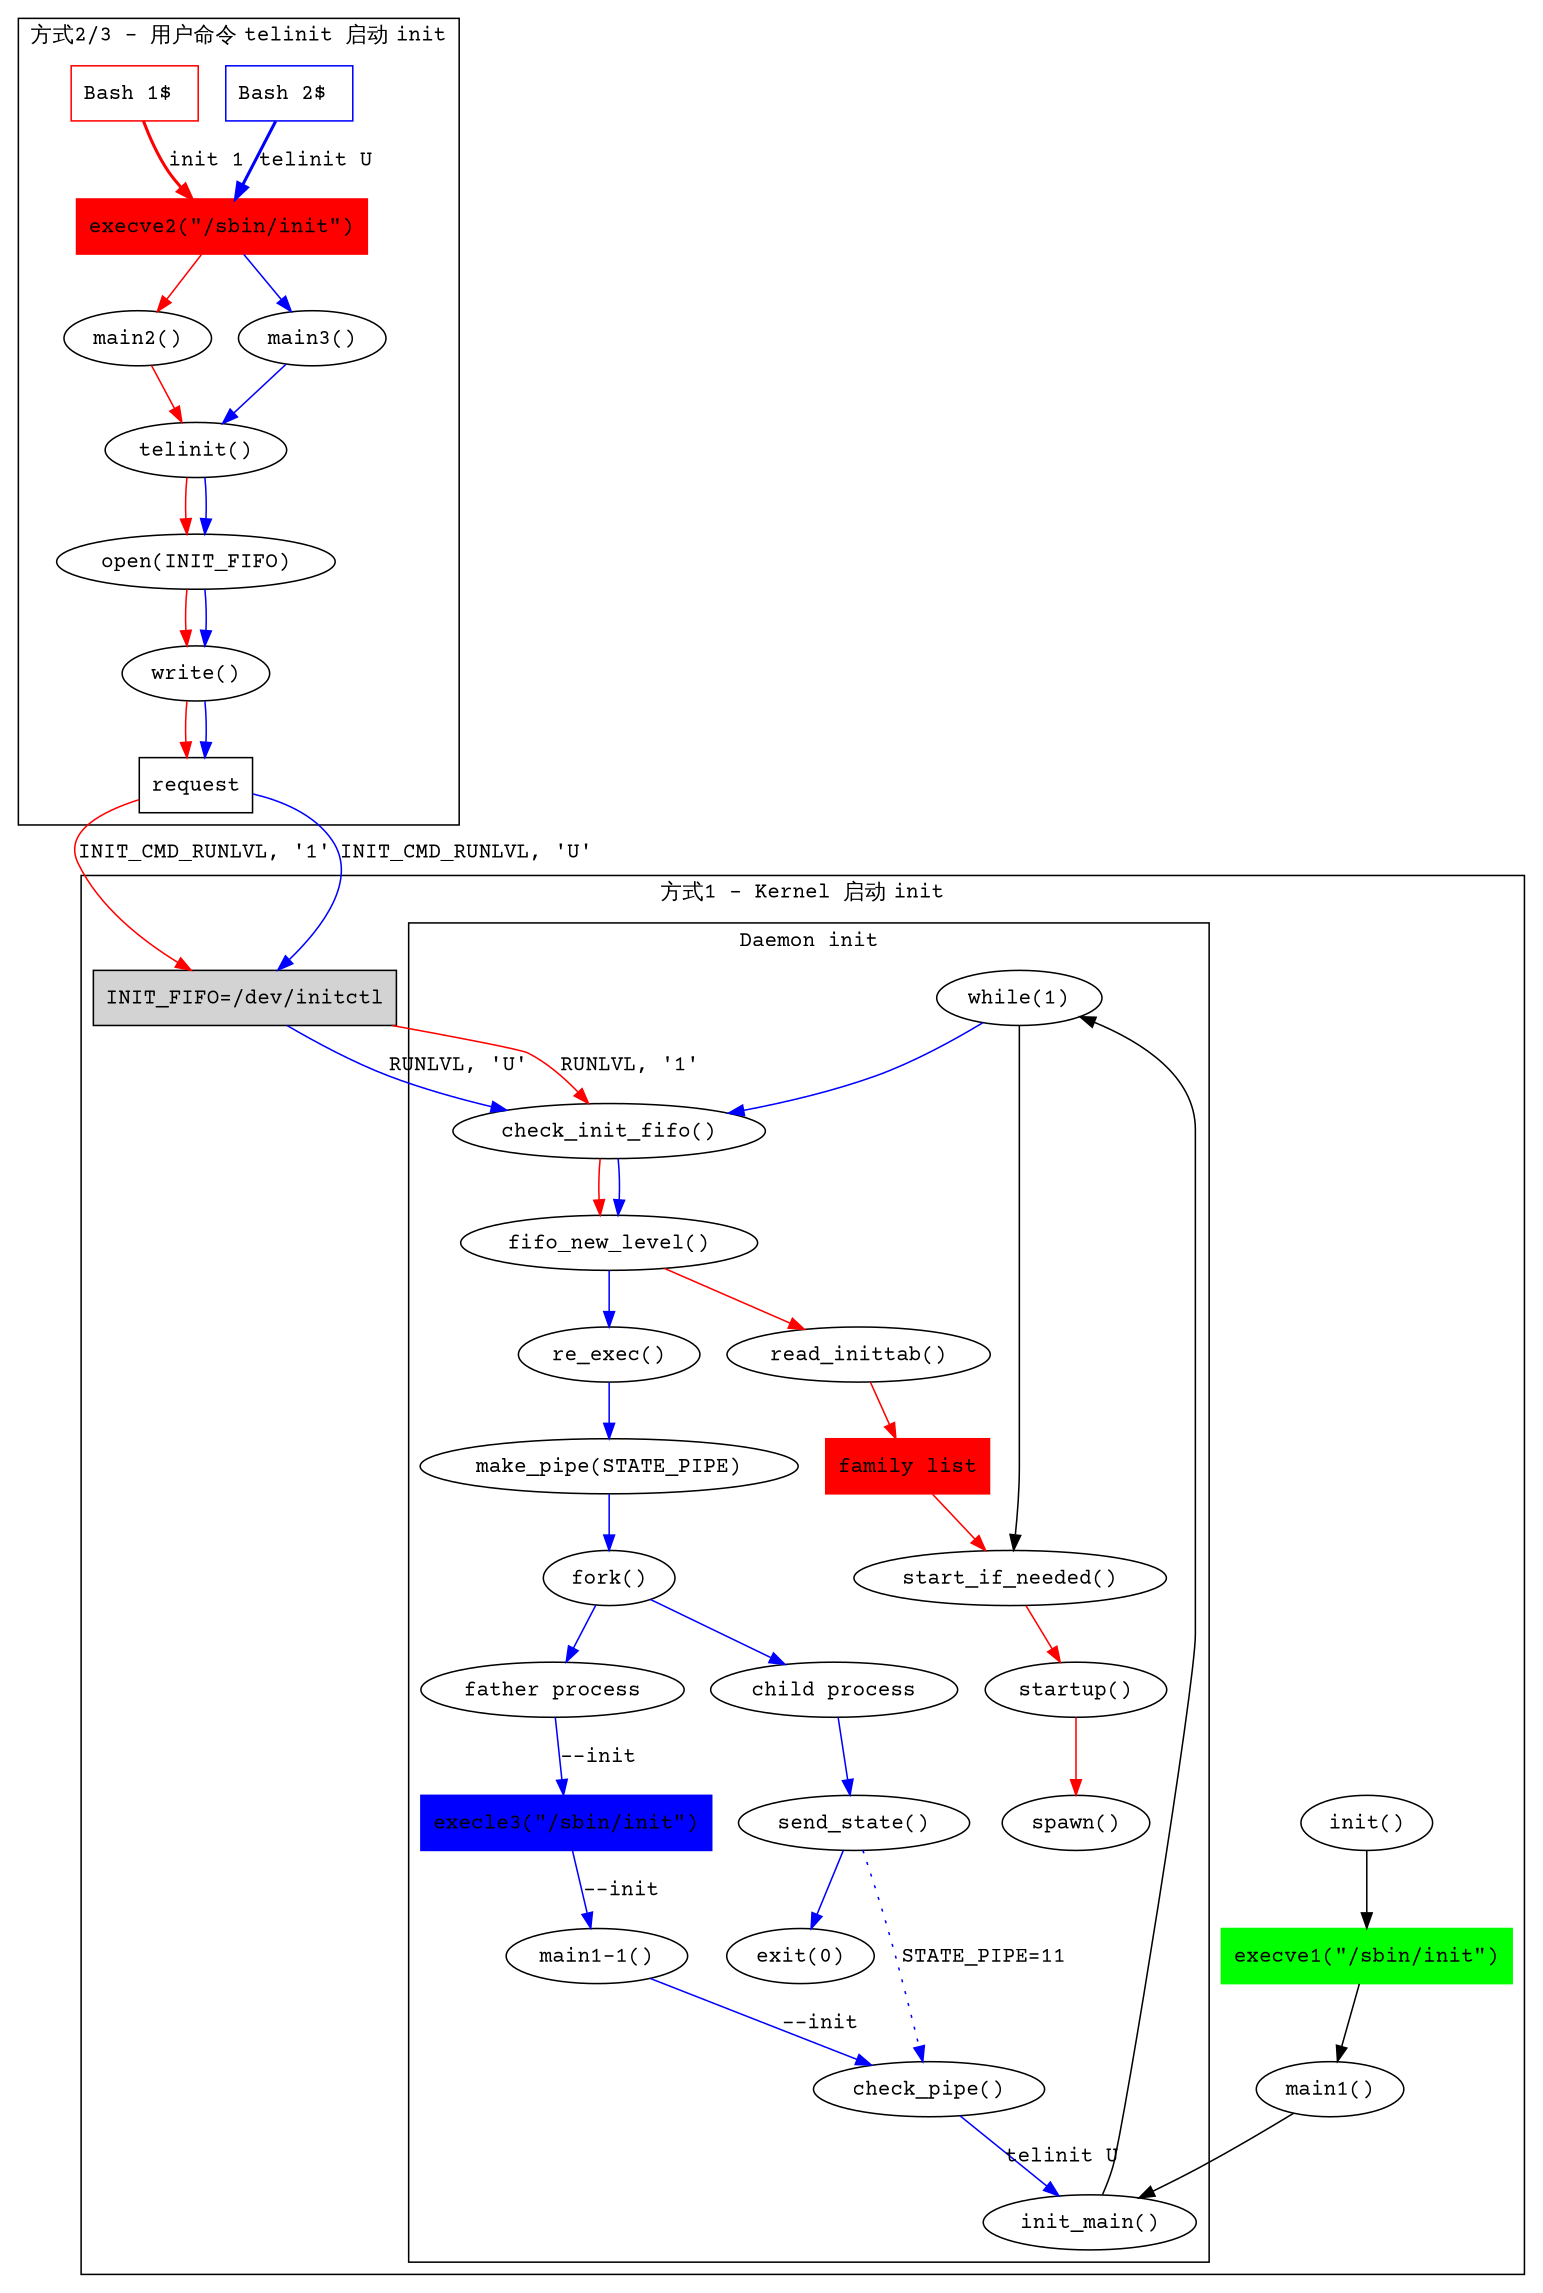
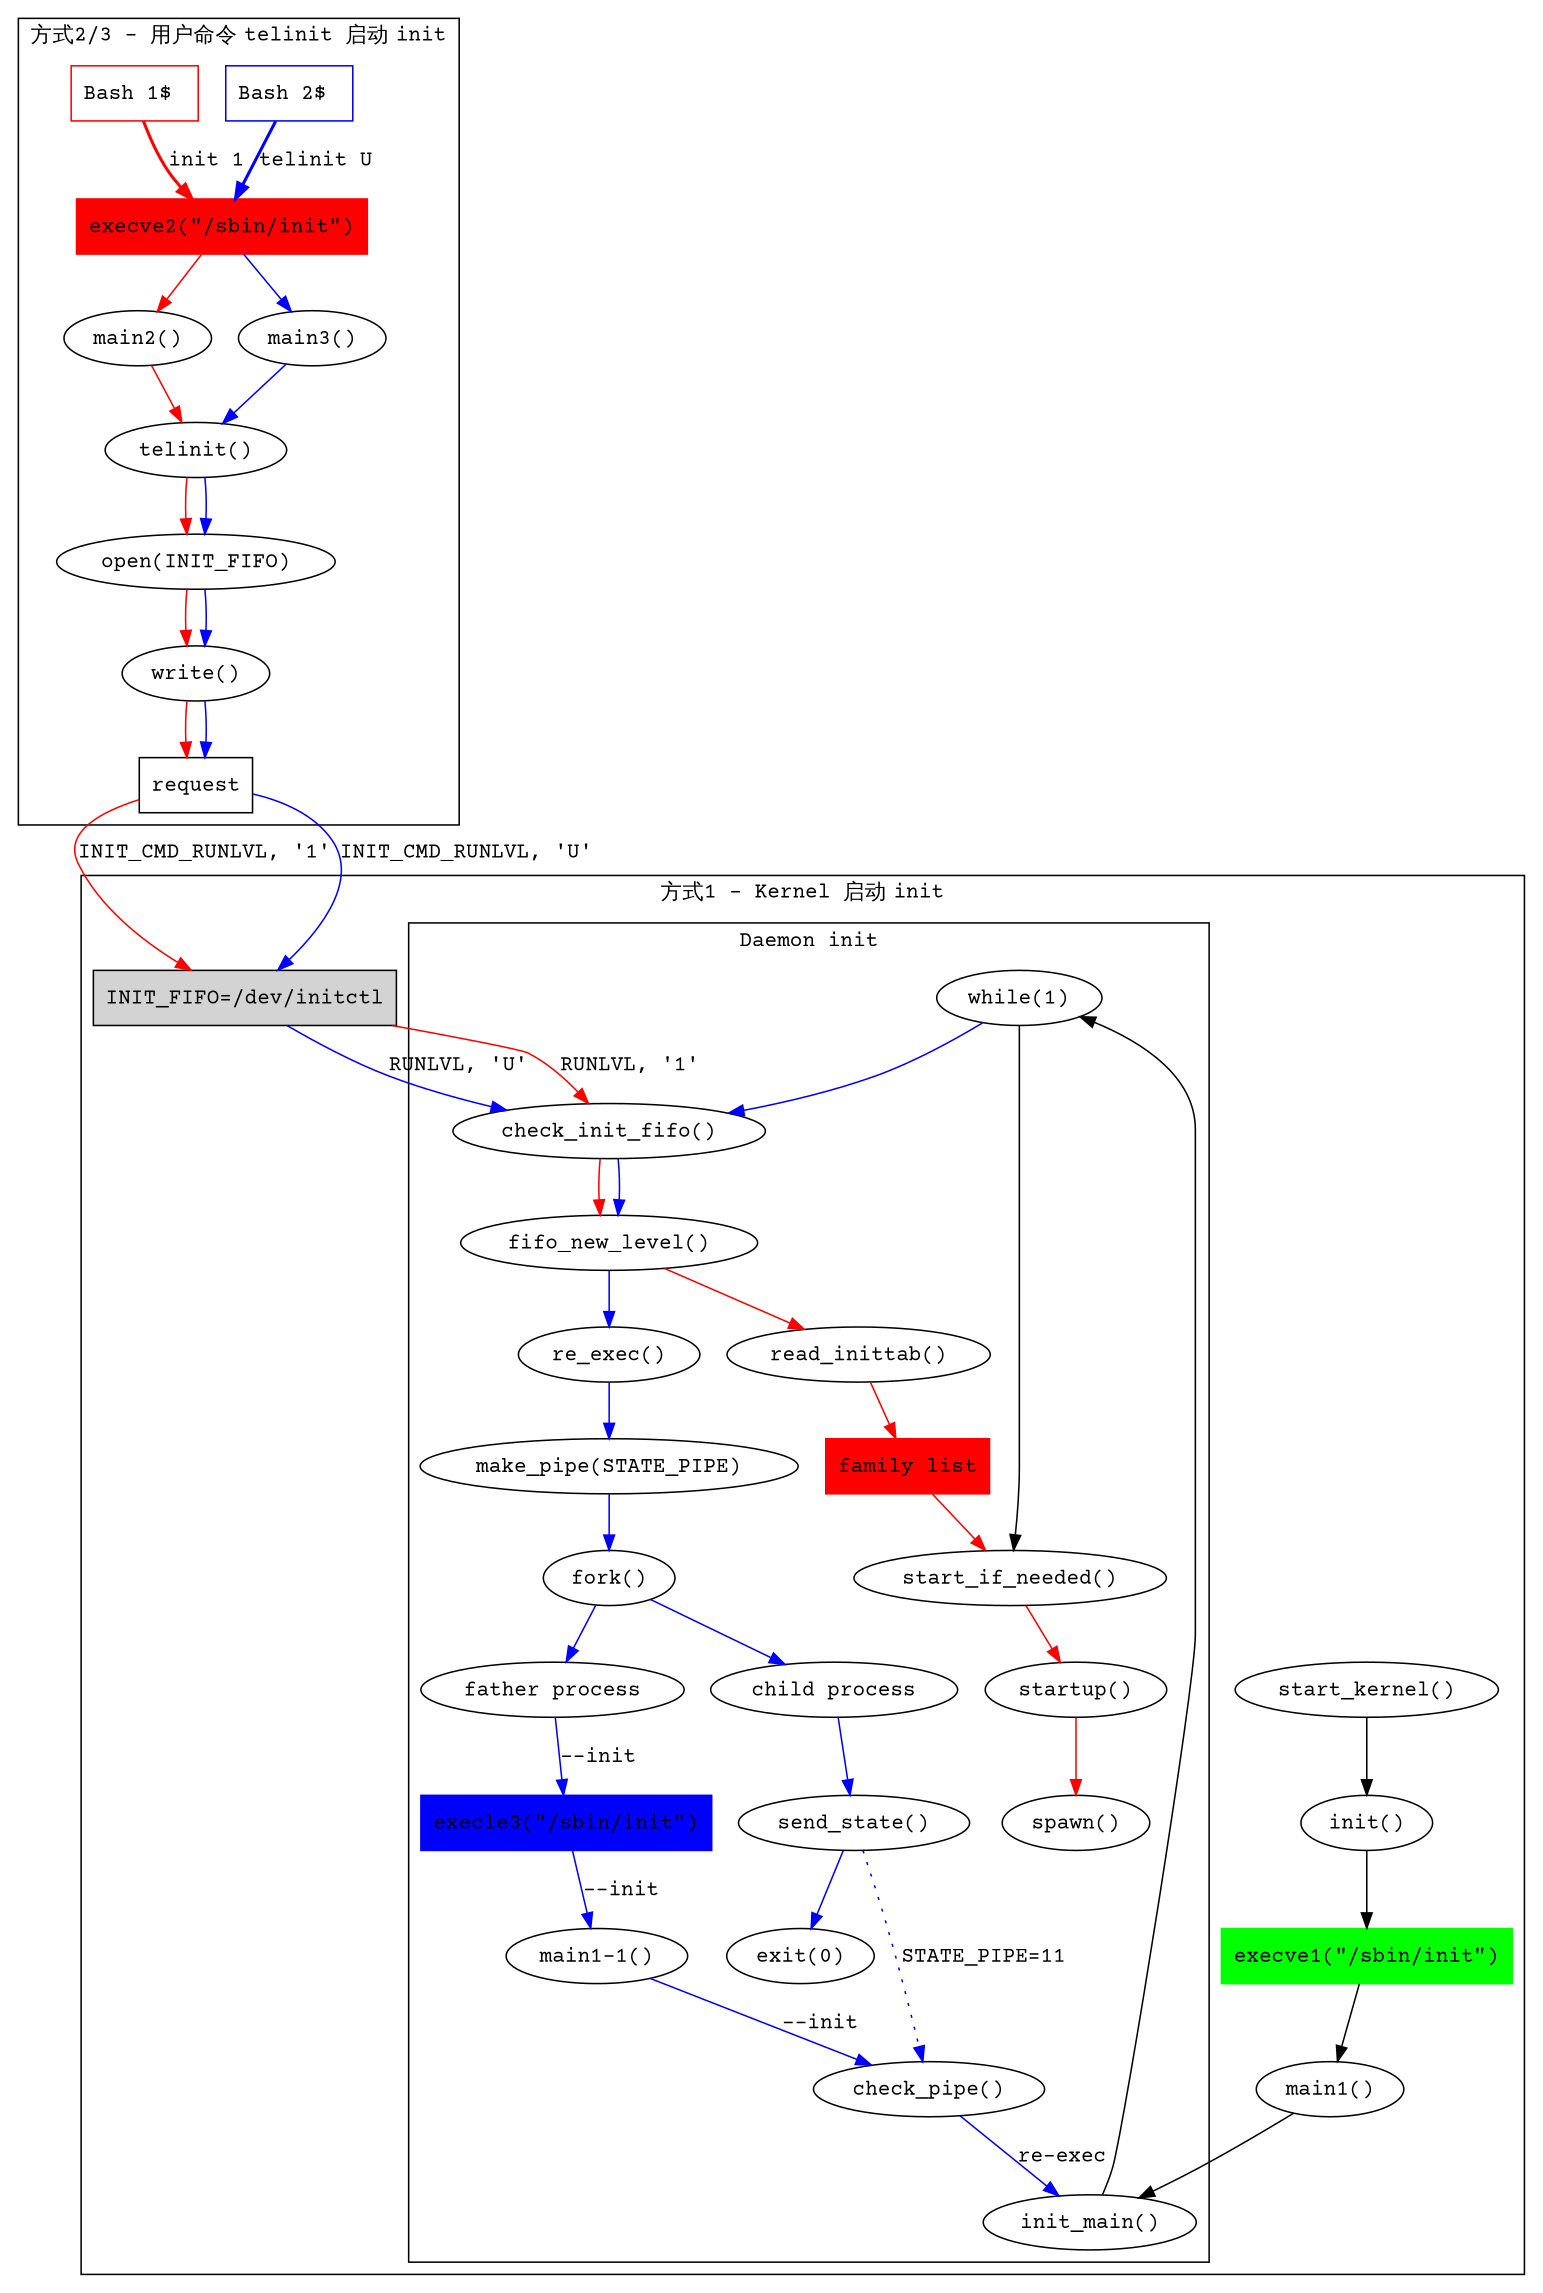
none -> (1367, 1690)
(1062, 2156) -> (1062, 2156)
